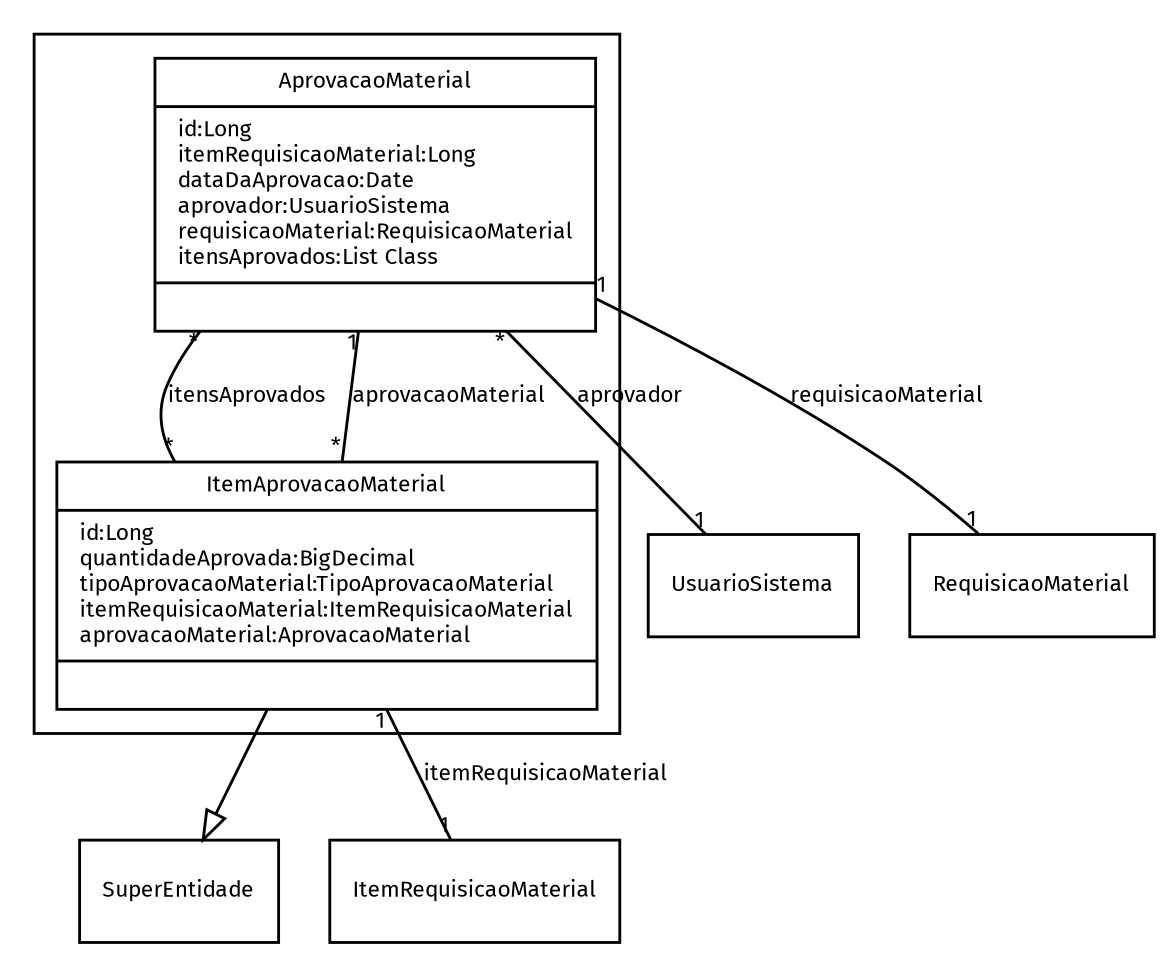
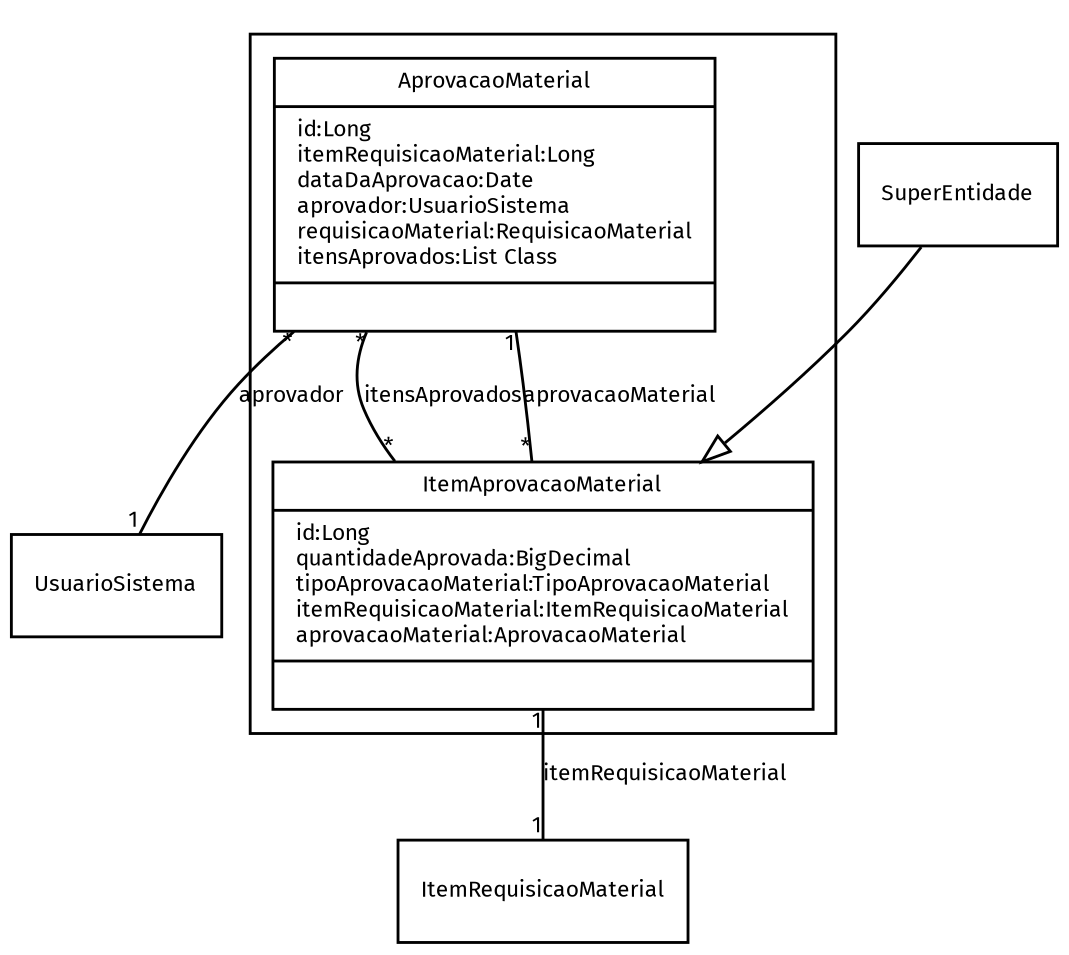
(1032, 586) -> none
(242, 762) -> (819, 360)
